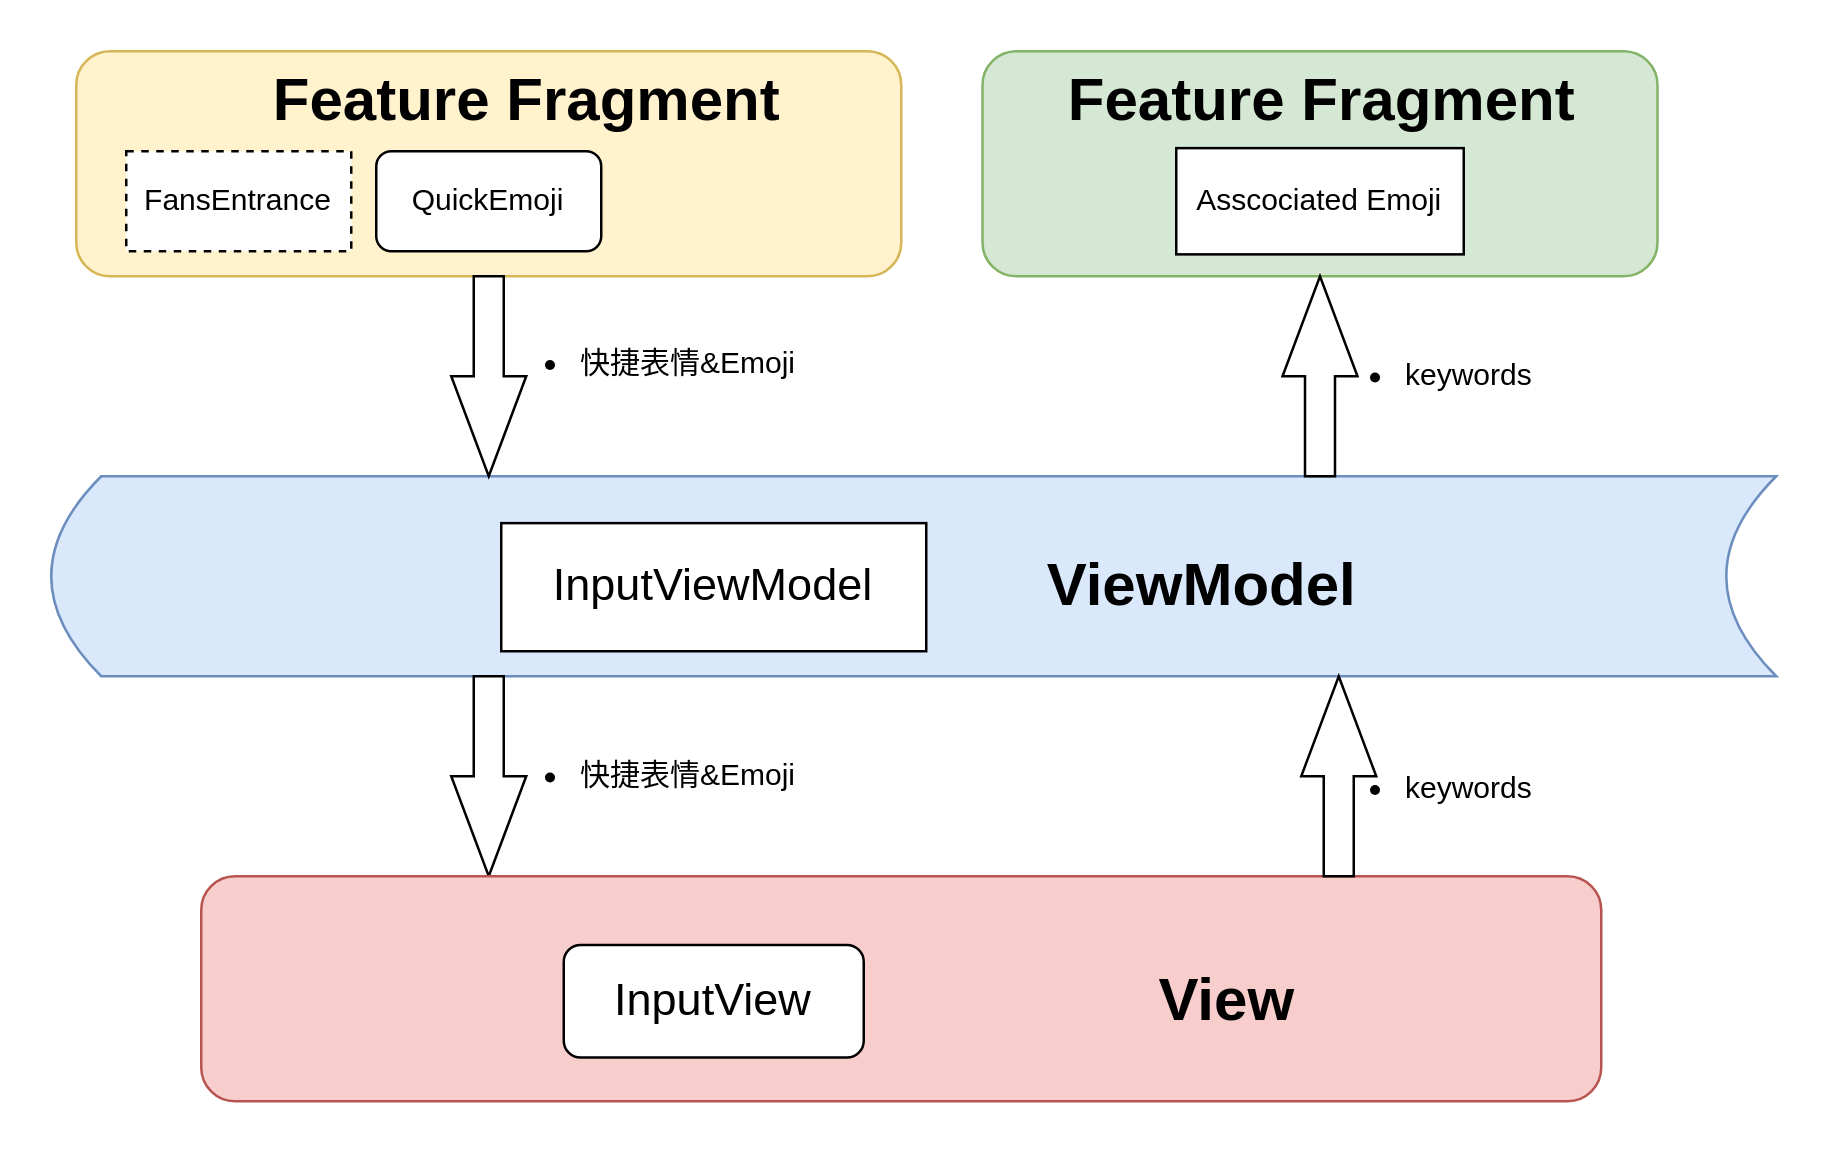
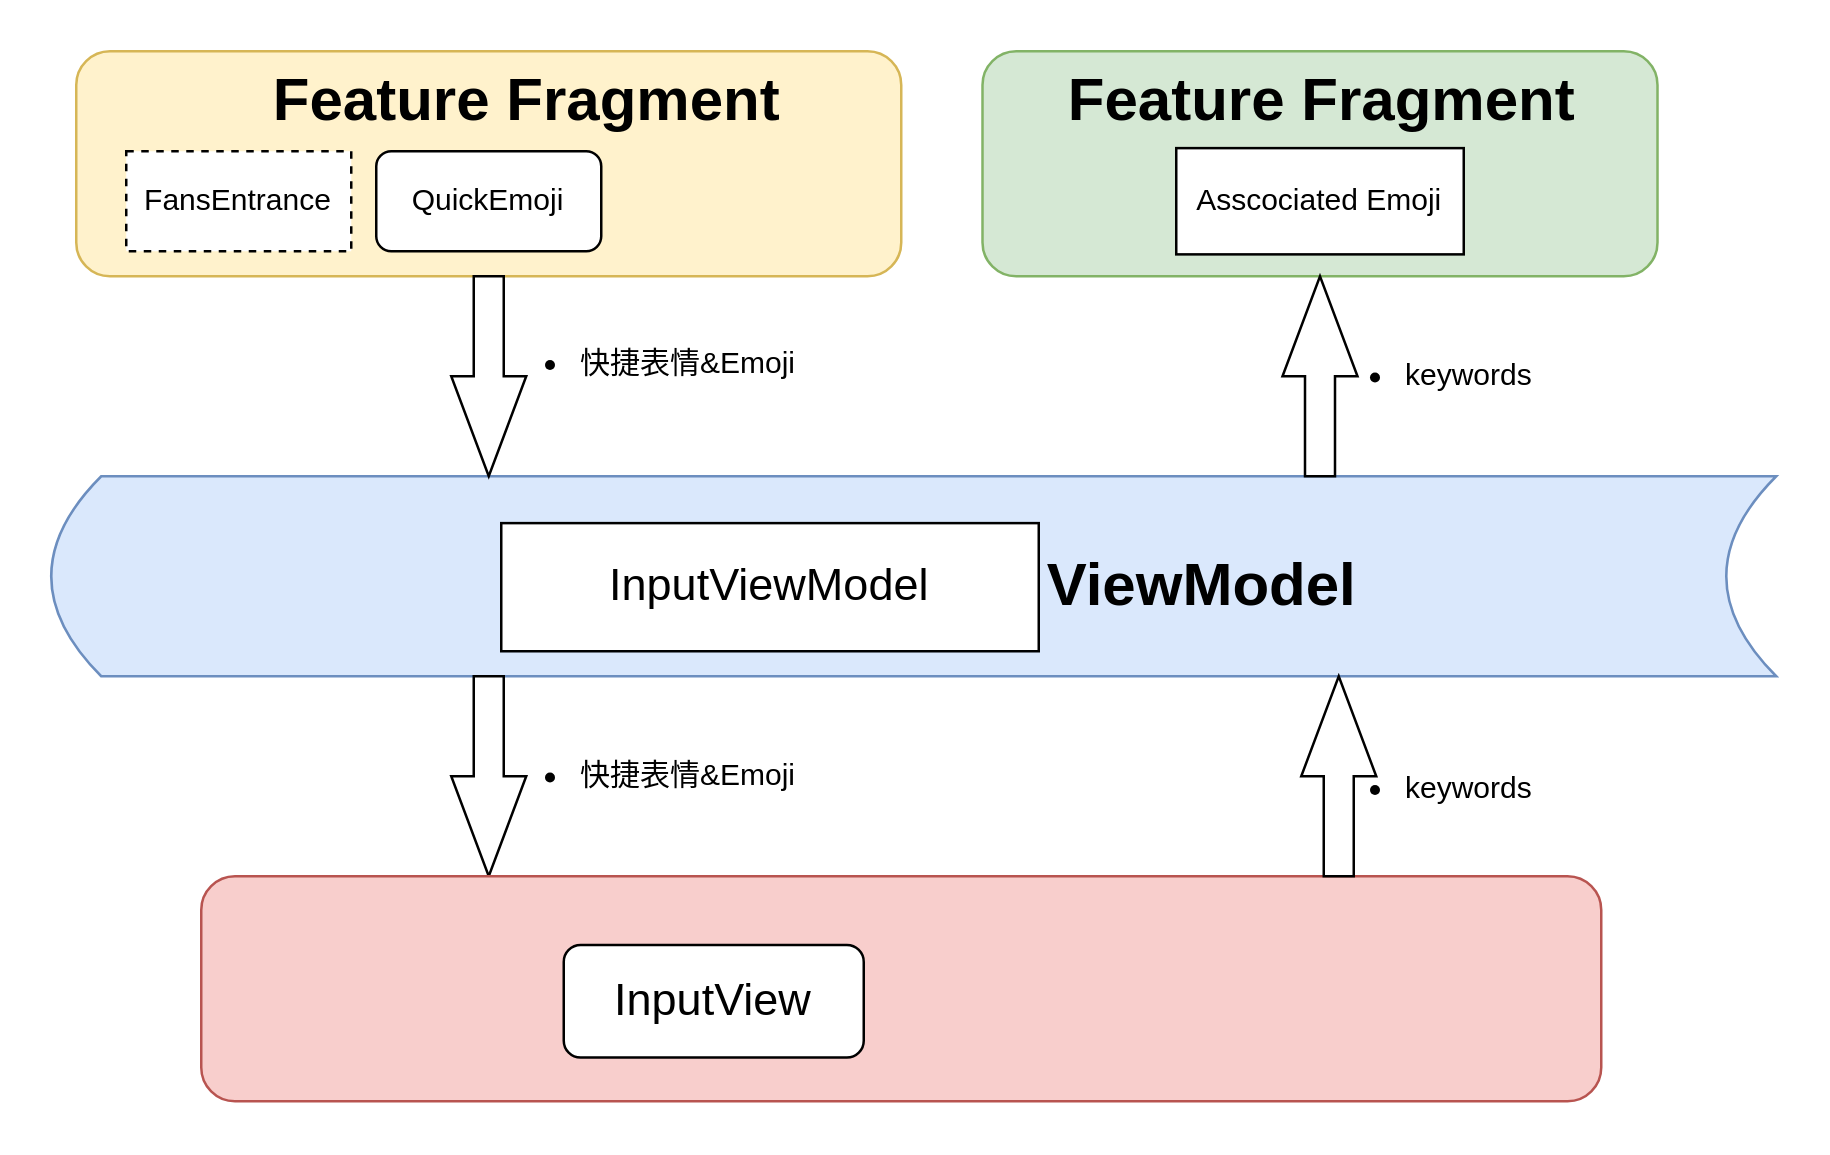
(714, 587) -> (770, 587)
(1226, 1001) -> none
